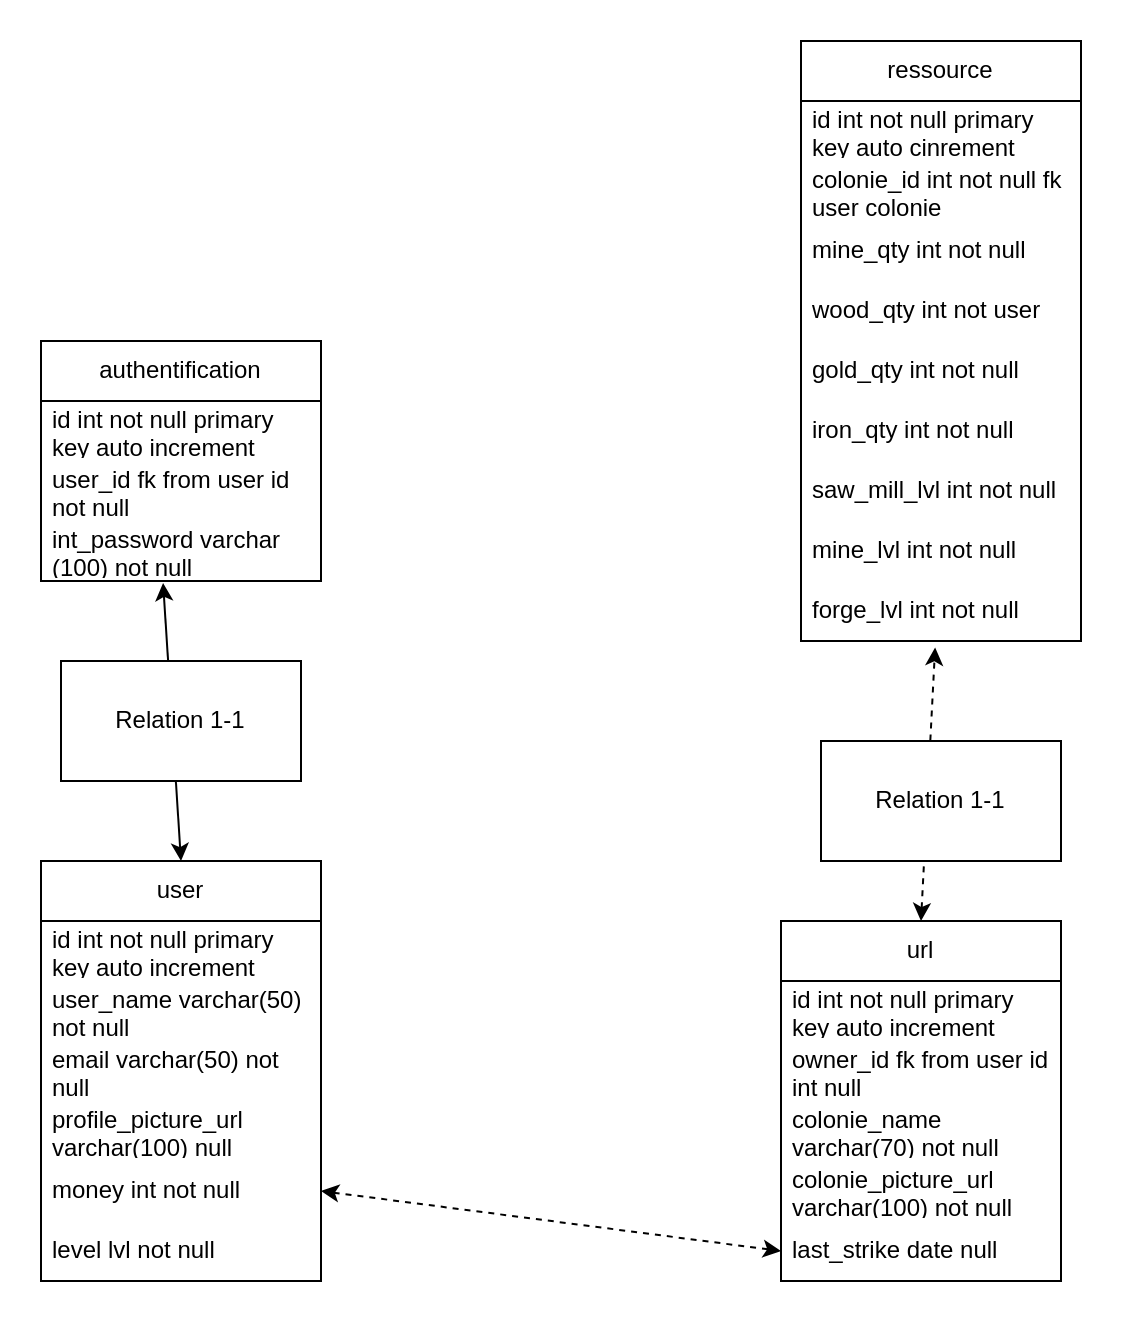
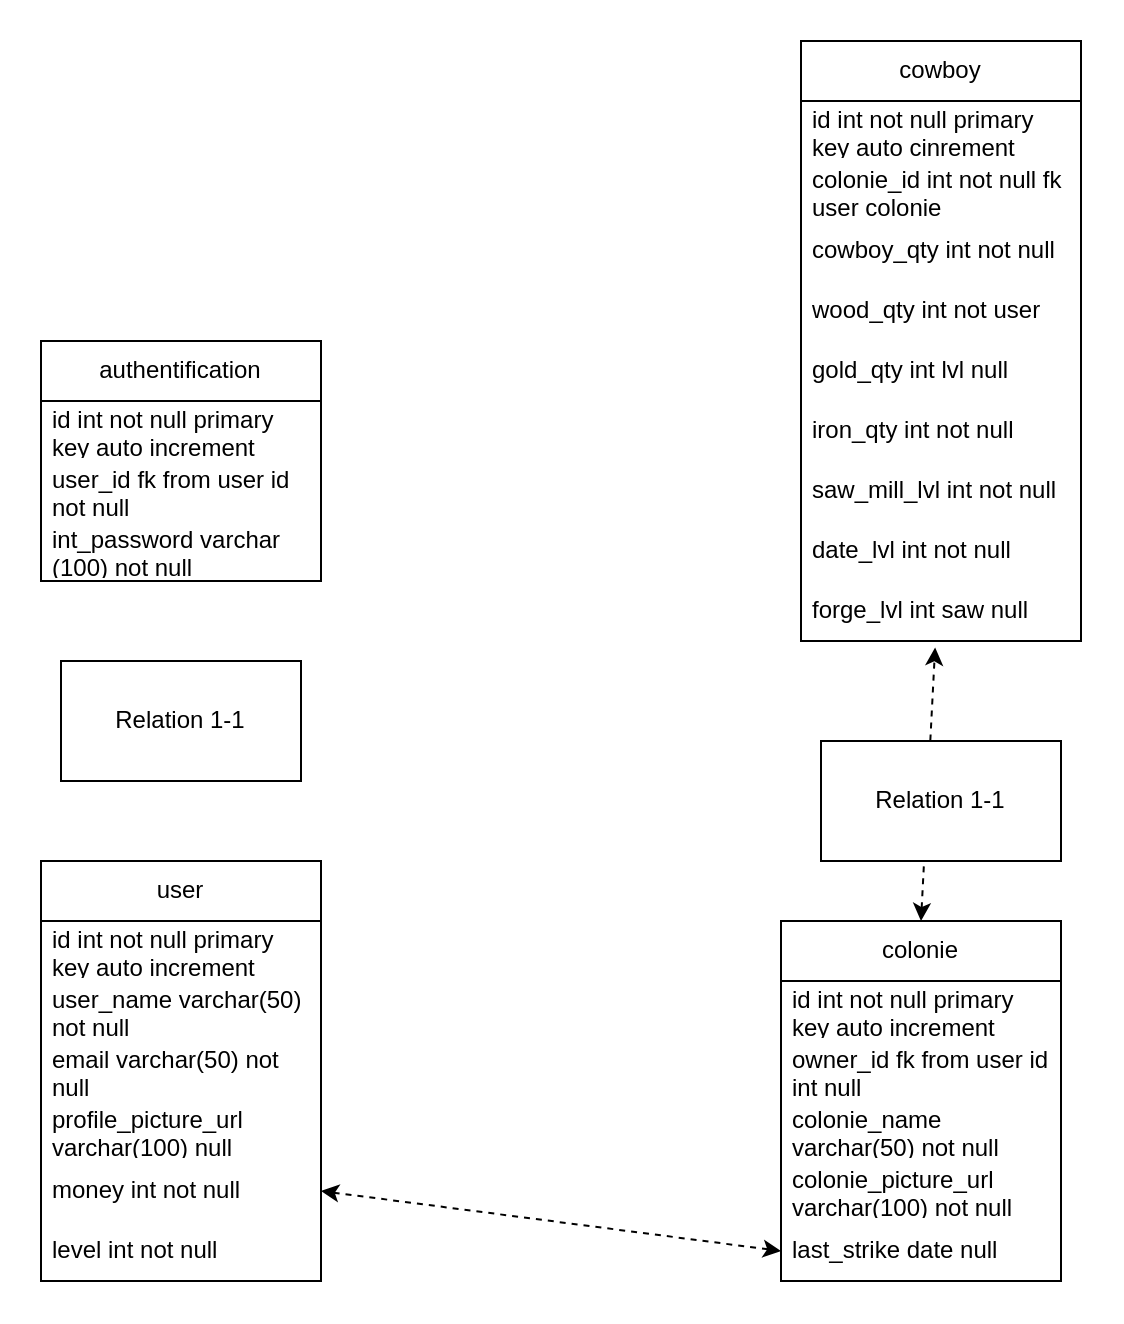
(941, 71) -> (941, 71)
(932, 251) -> (943, 251)
(932, 371) -> (926, 371)
(926, 551) -> (929, 551)
(936, 611) -> (936, 611)
(178, 814) -> none
(921, 951) -> (921, 951)
(923, 1131) -> (923, 1131)
(146, 1251) -> (149, 1251)
